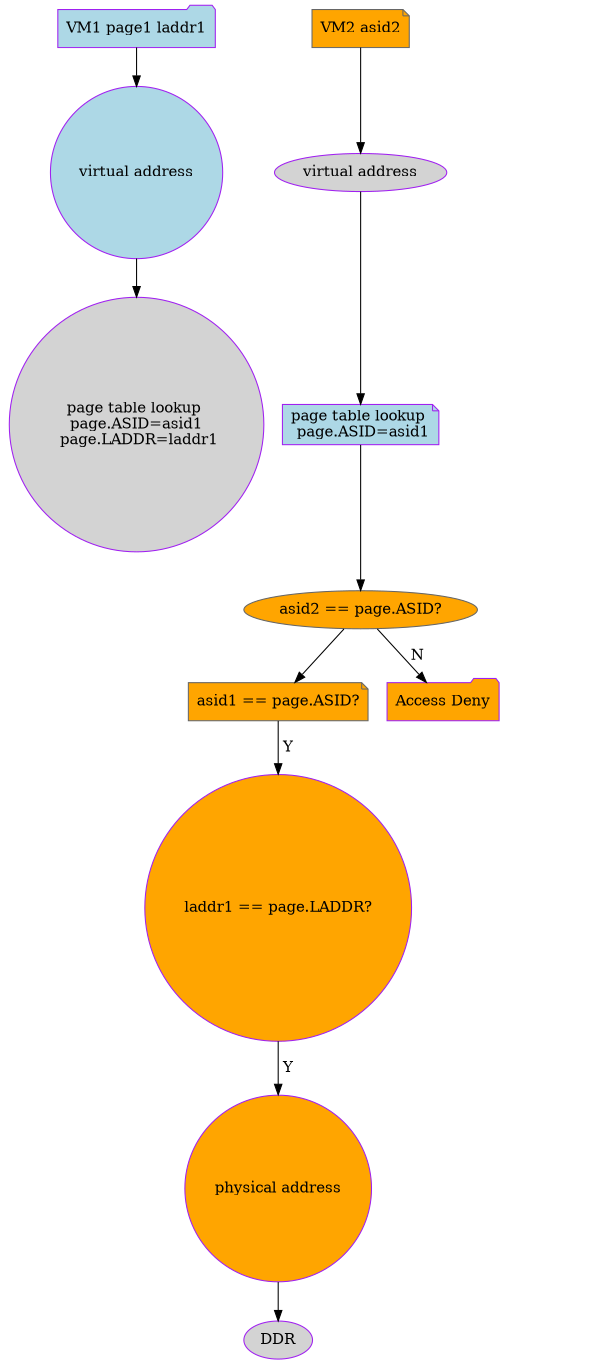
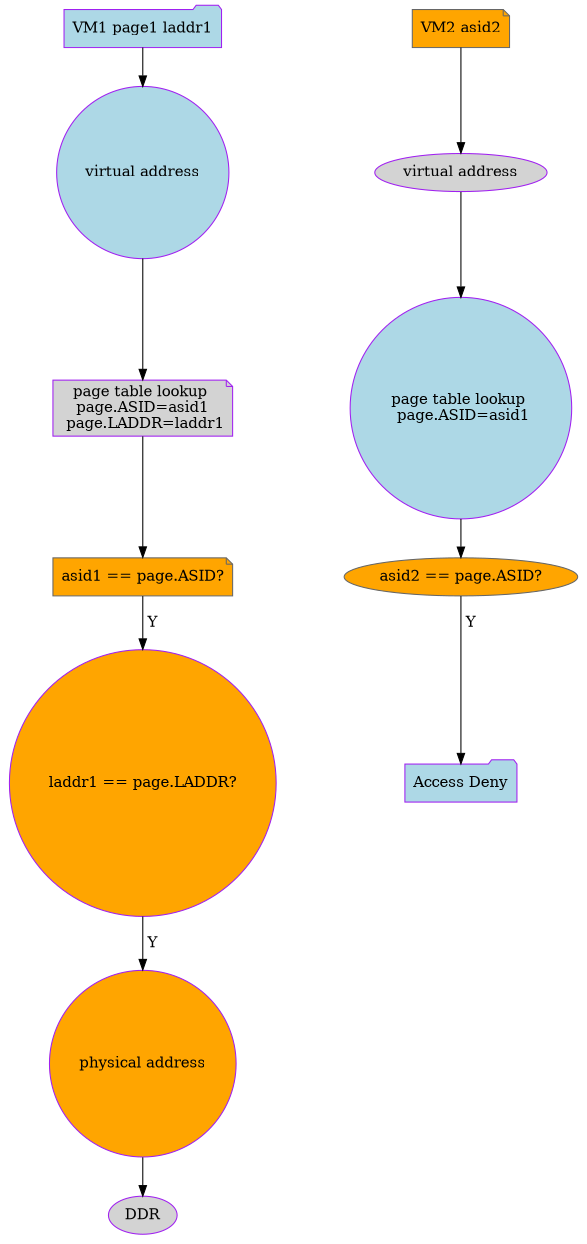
(137, 425) -> (143, 408)
(361, 425) -> (461, 408)
(323, 652) -> (143, 492)
(415, 656) -> (468, 623)
(443, 702) -> (461, 783)
